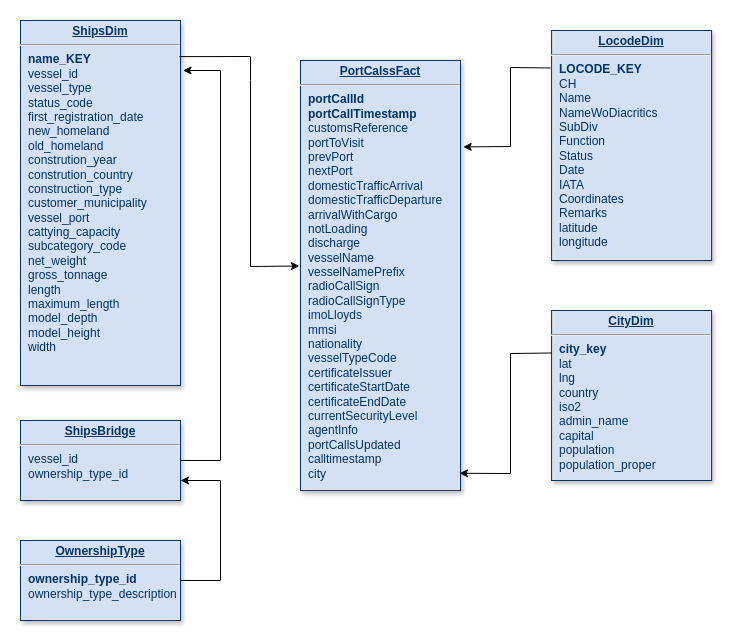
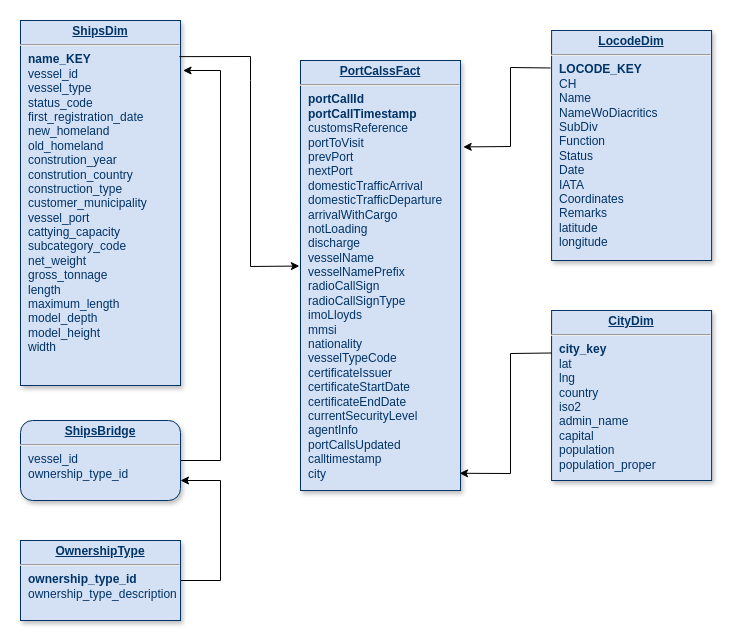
(101, 461) -> (101, 461)
